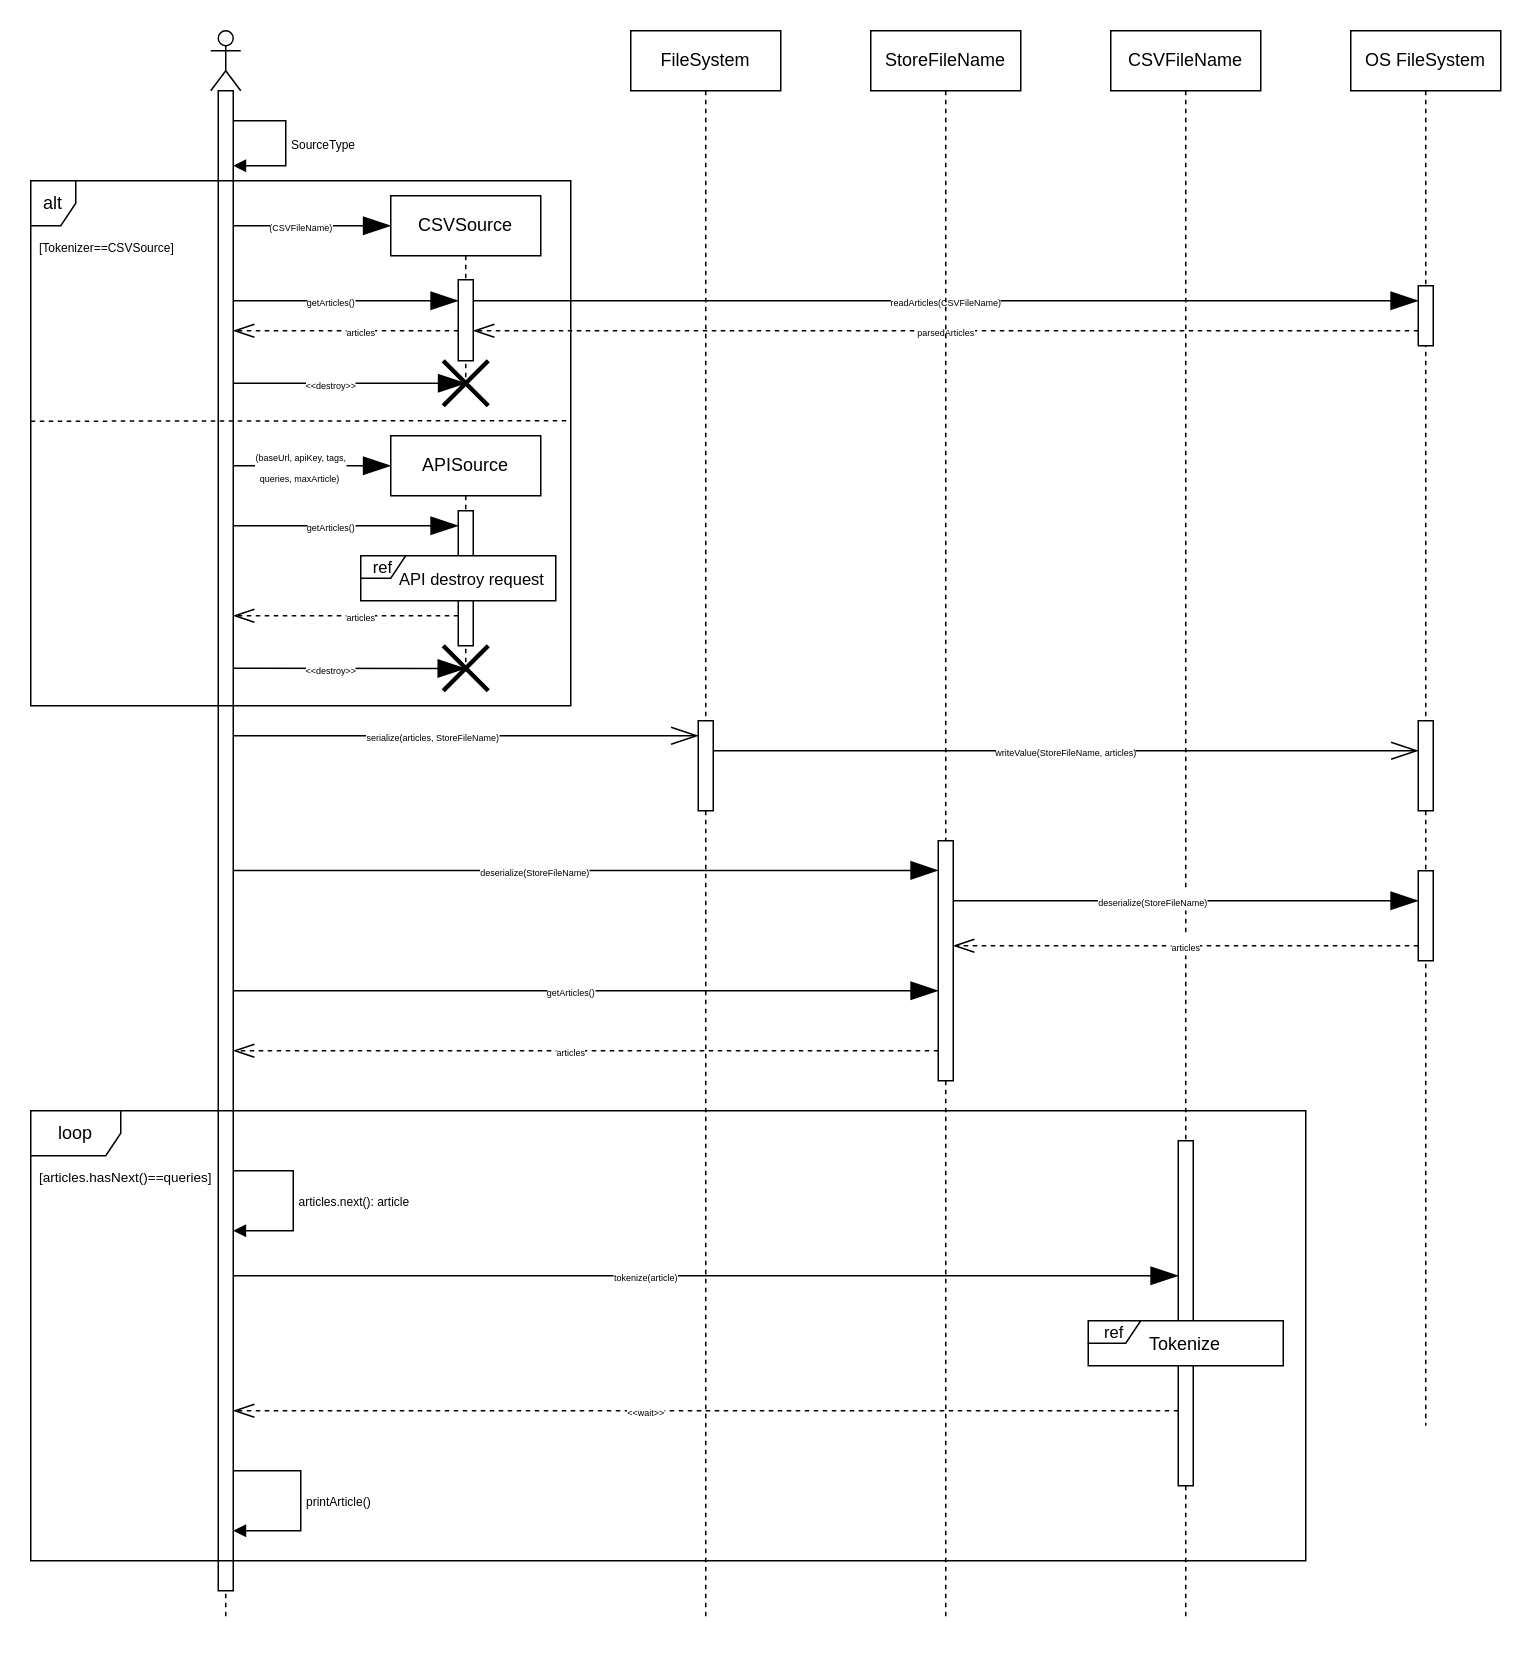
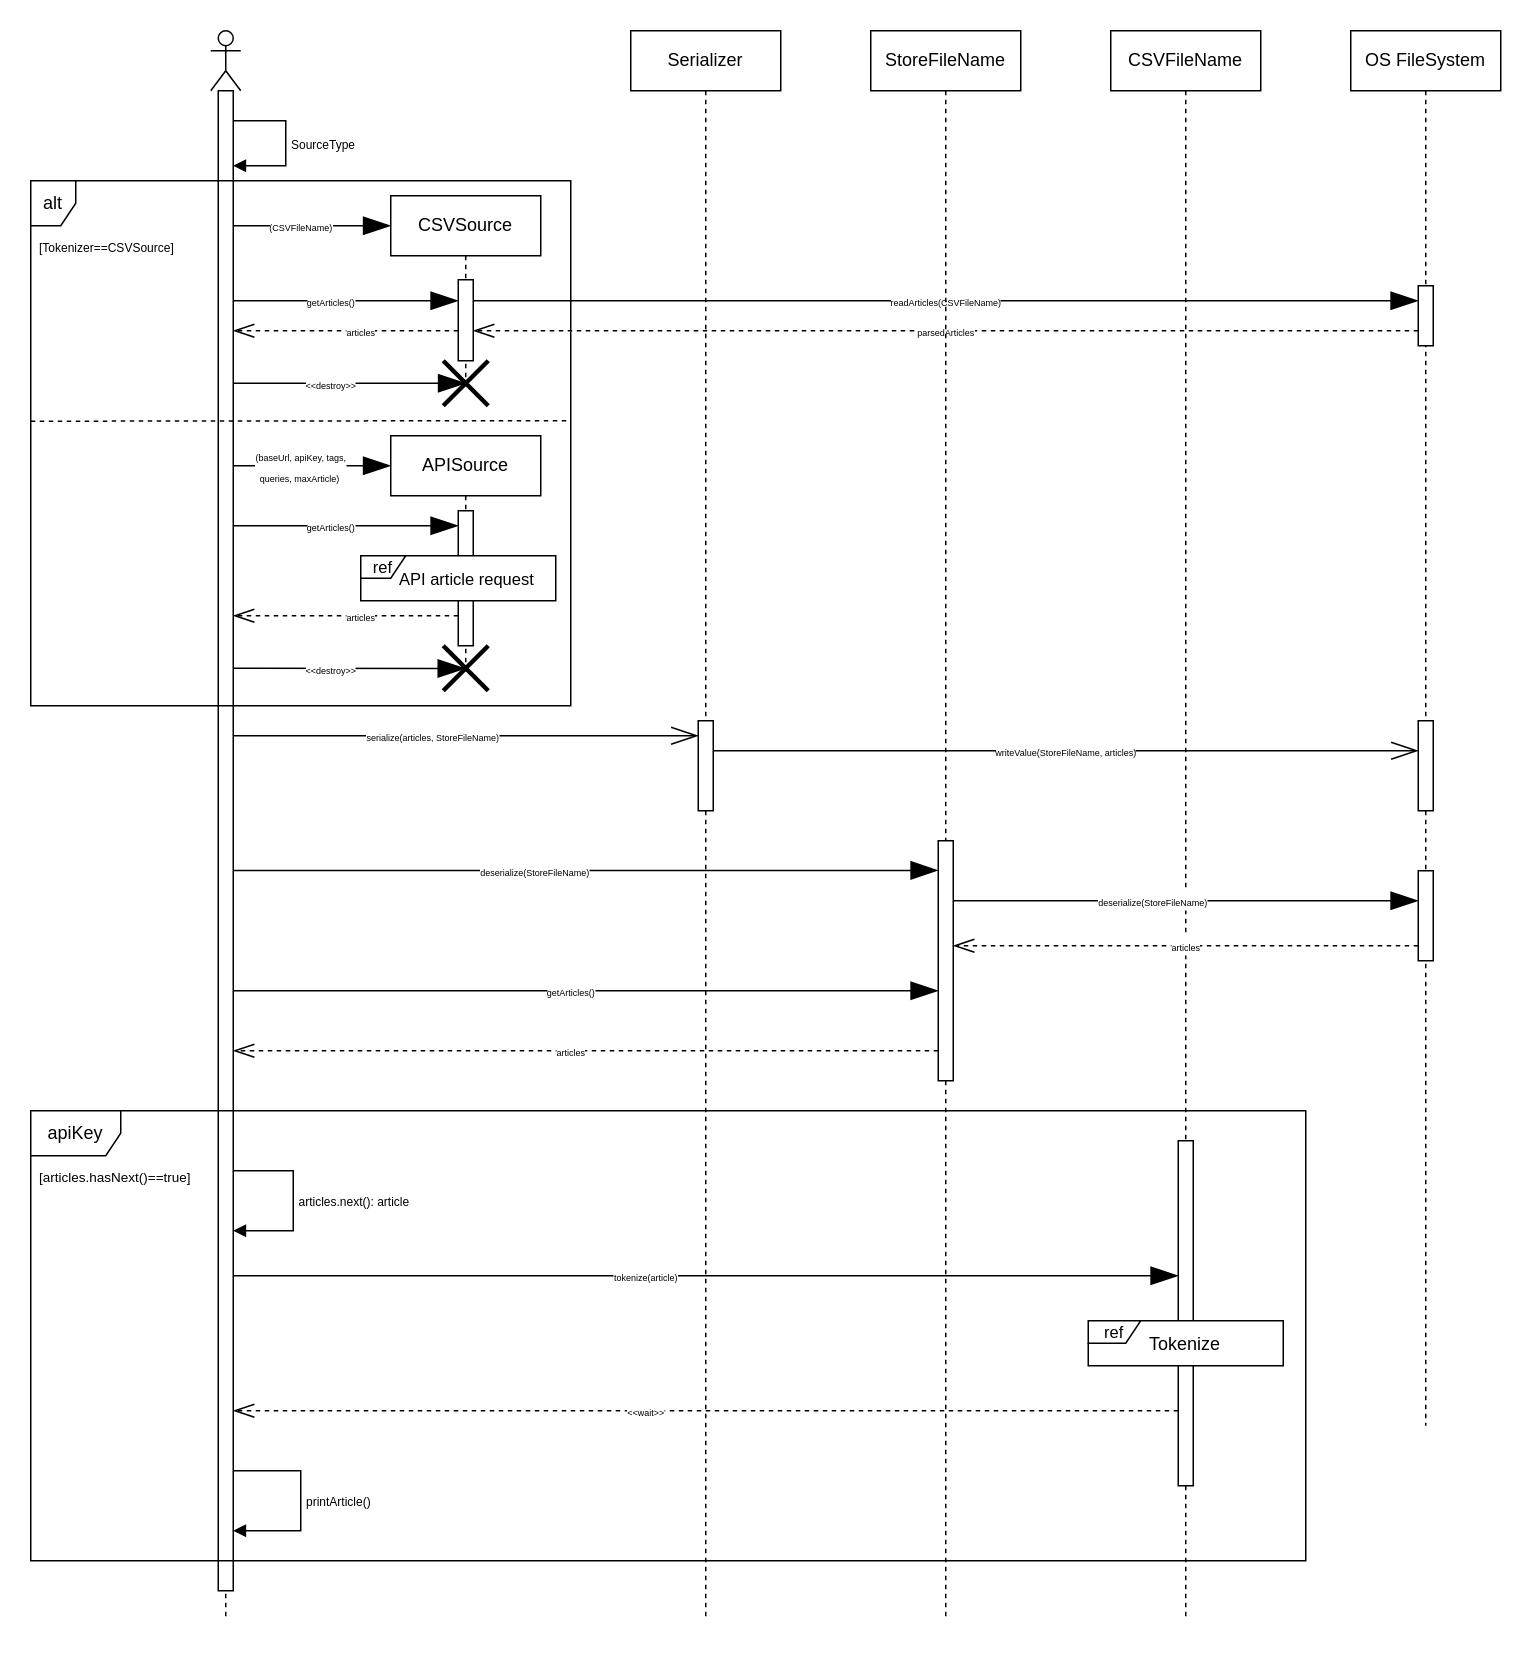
(706, 61) -> (706, 61)
(482, 591) -> (482, 591)
(76, 1133) -> (76, 1133)
(130, 1188) -> (130, 1188)
